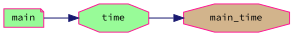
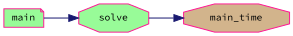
(114, 18) -> (114, 18)
